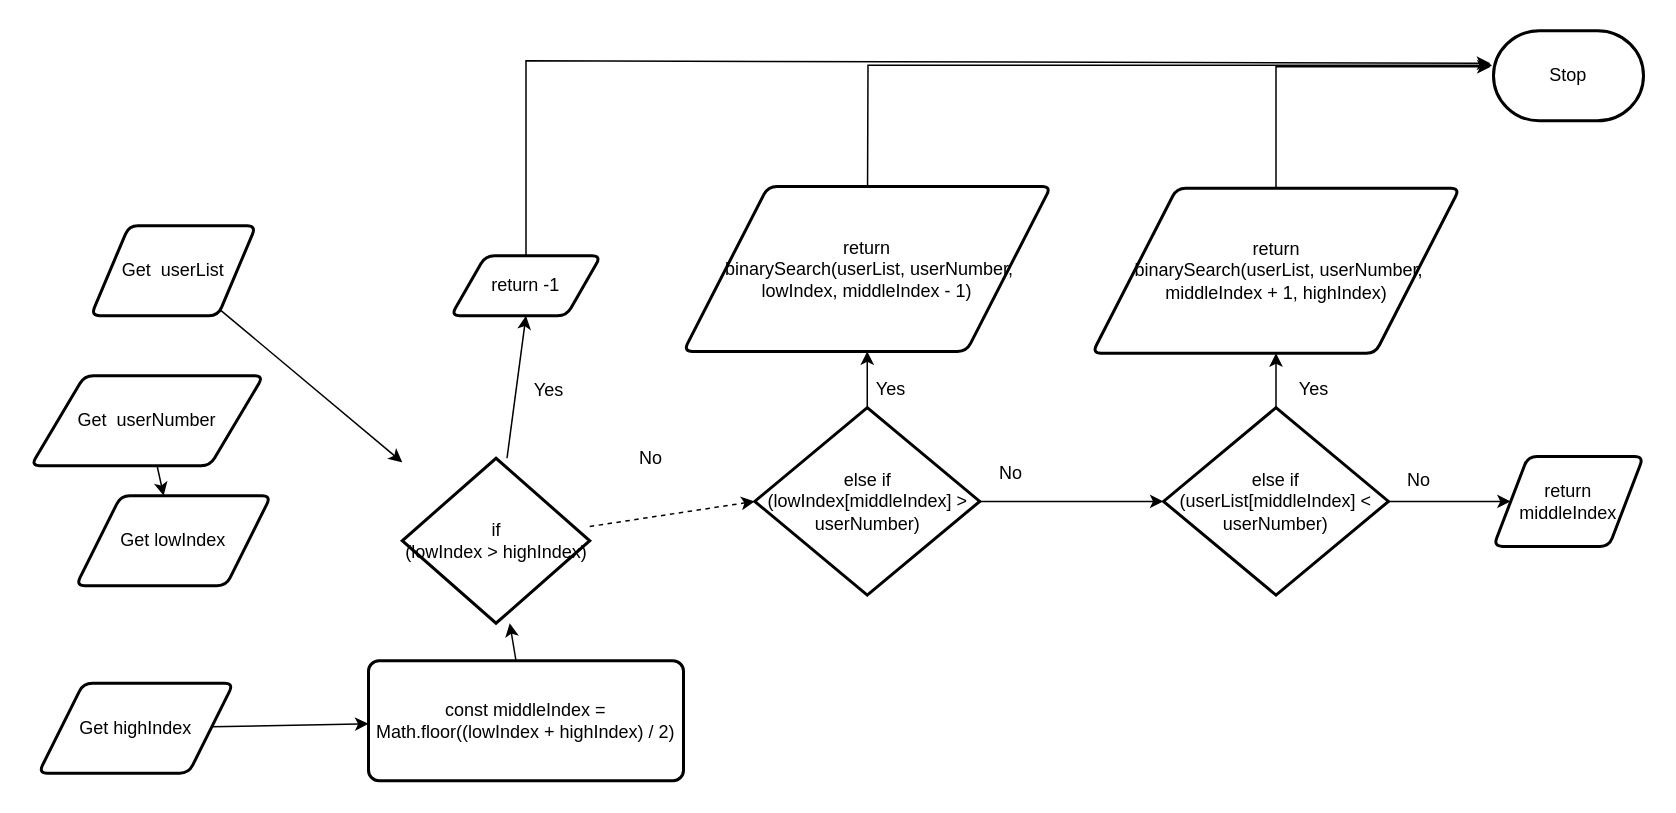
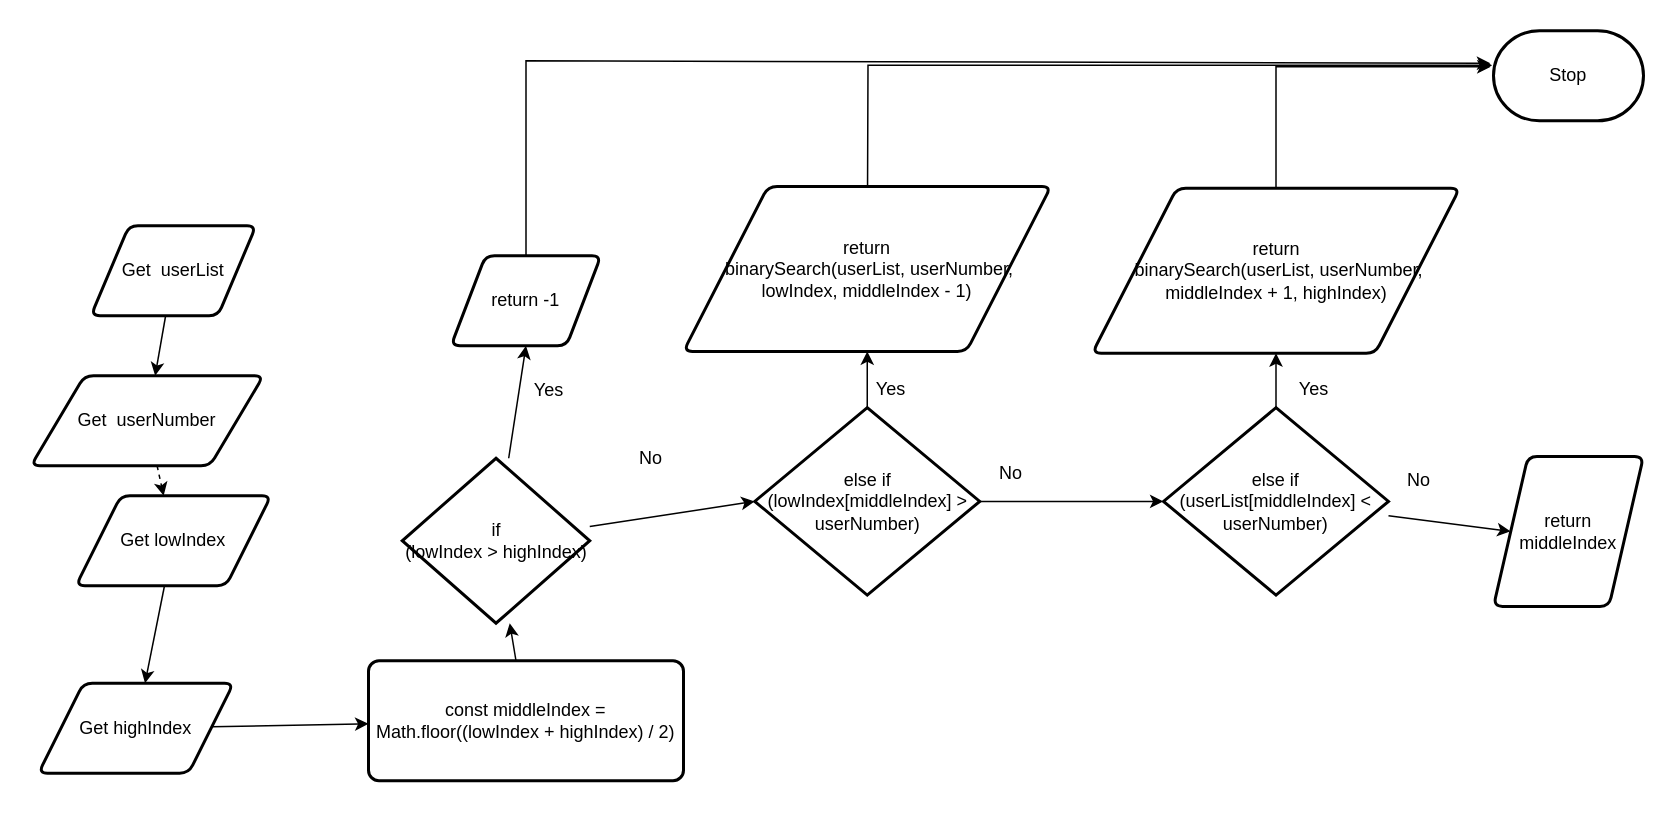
(526, 286) -> (526, 301)
(307, 383) -> (161, 341)
(159, 476) -> (159, 476)
(1568, 501) -> (1568, 531)
(667, 515) -> (667, 515)
none -> (156, 629)
